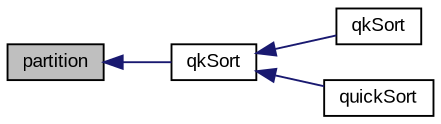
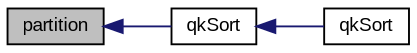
(379, 98) -> none
